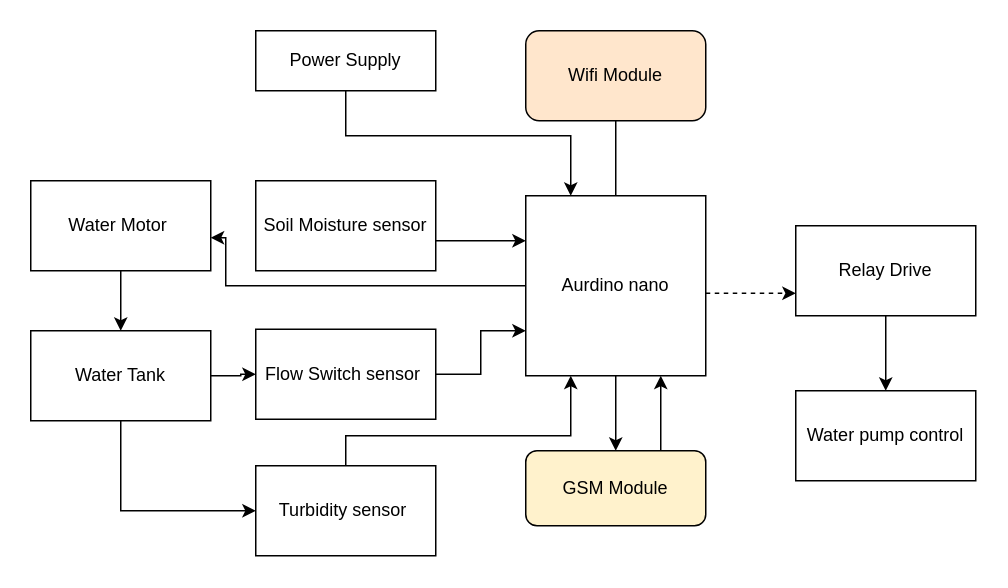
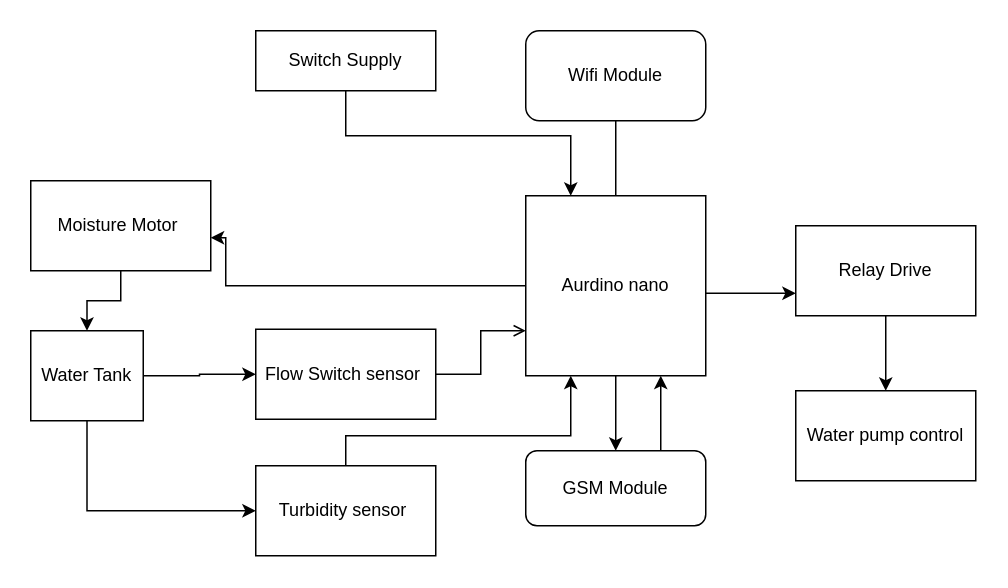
(346, 61) -> (346, 61)
(616, 76) -> (616, 76)
(121, 226) -> (121, 226)
(346, 226) -> none
(476, 241) -> none
(747, 293) -> (747, 293)
(514, 331) -> (516, 331)
(121, 376) -> (87, 376)
(616, 488) -> (616, 488)
